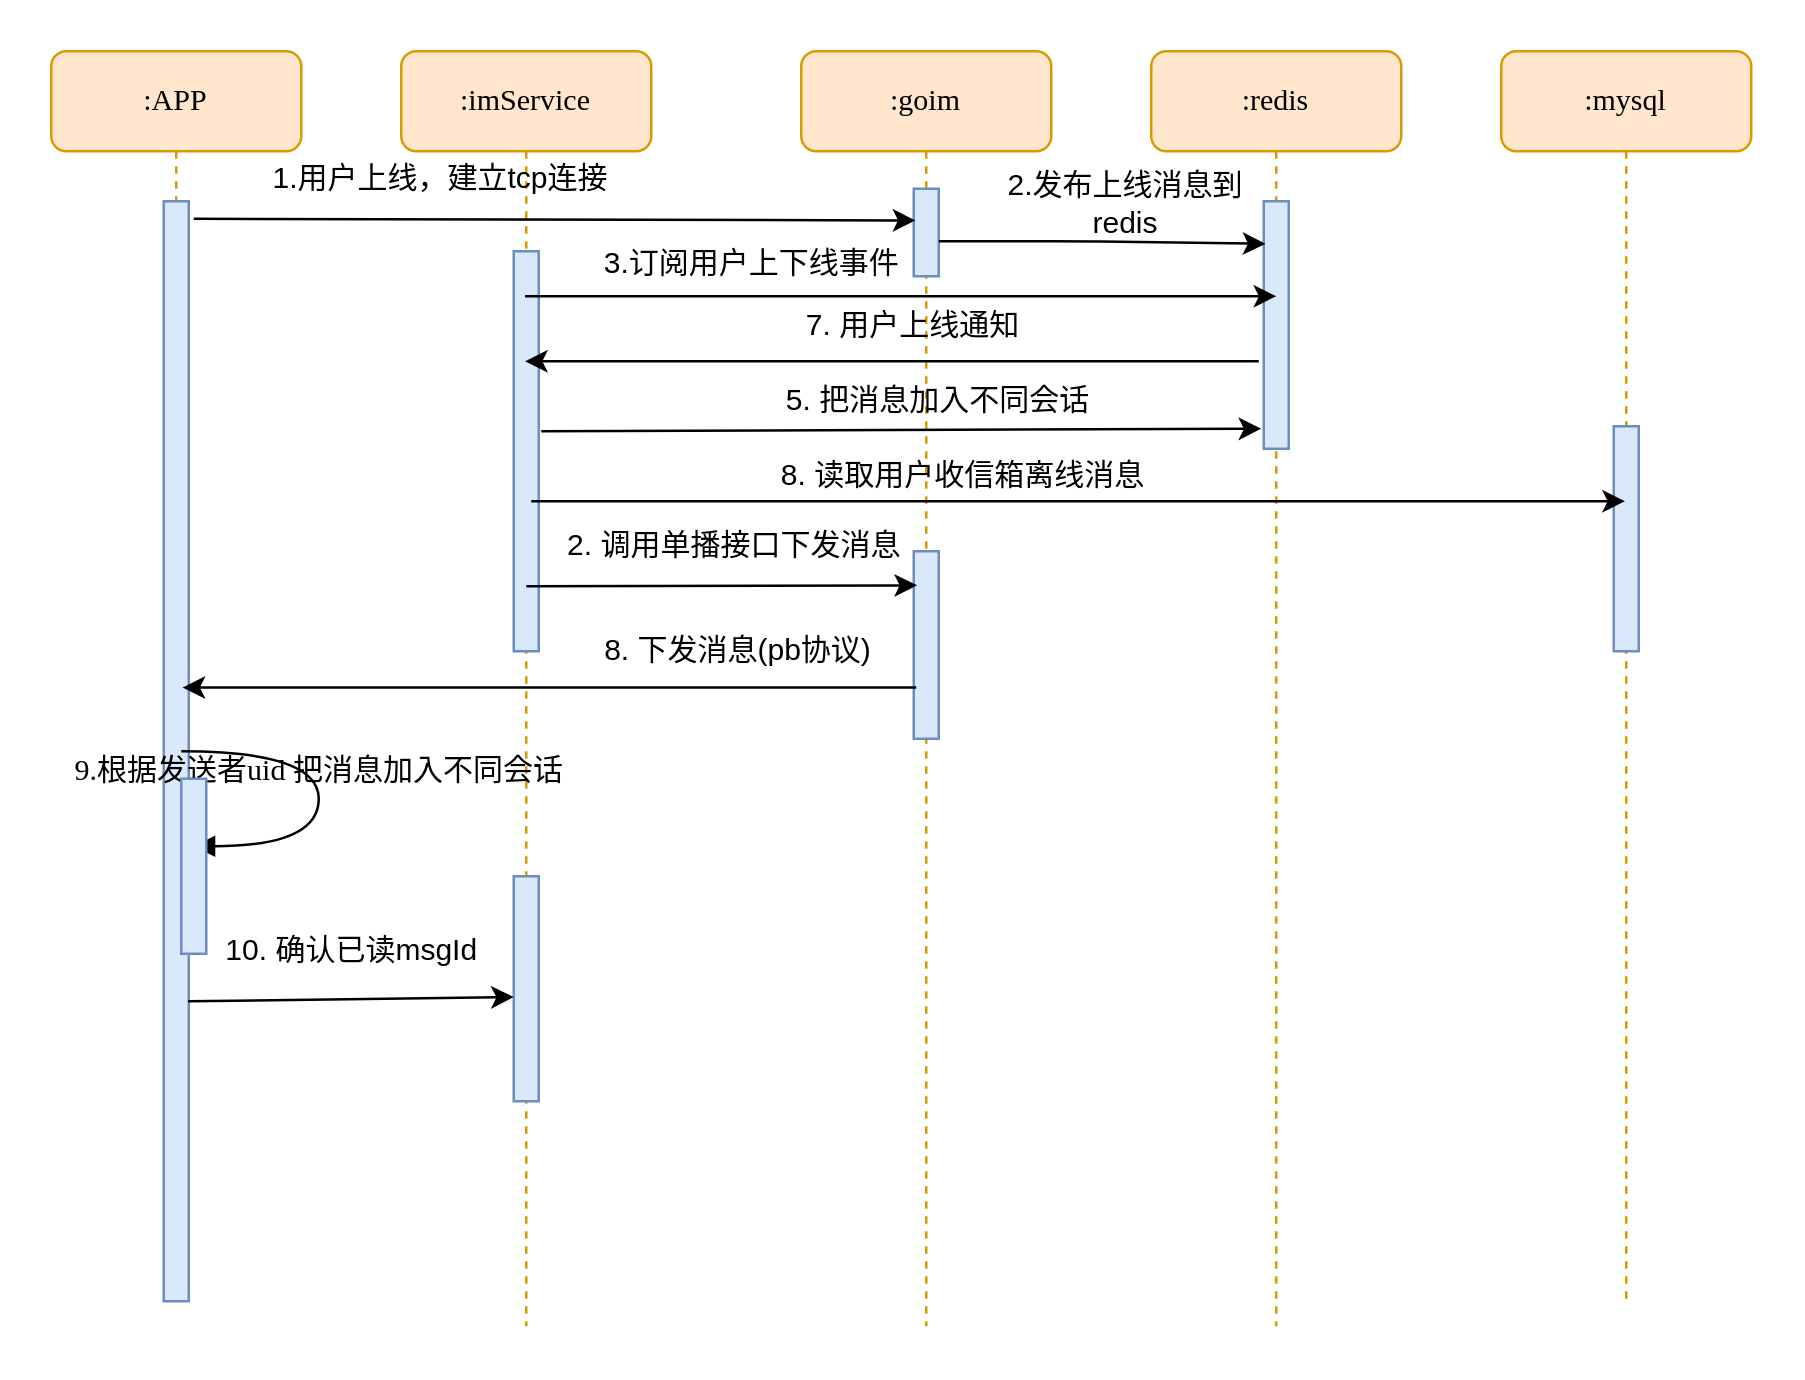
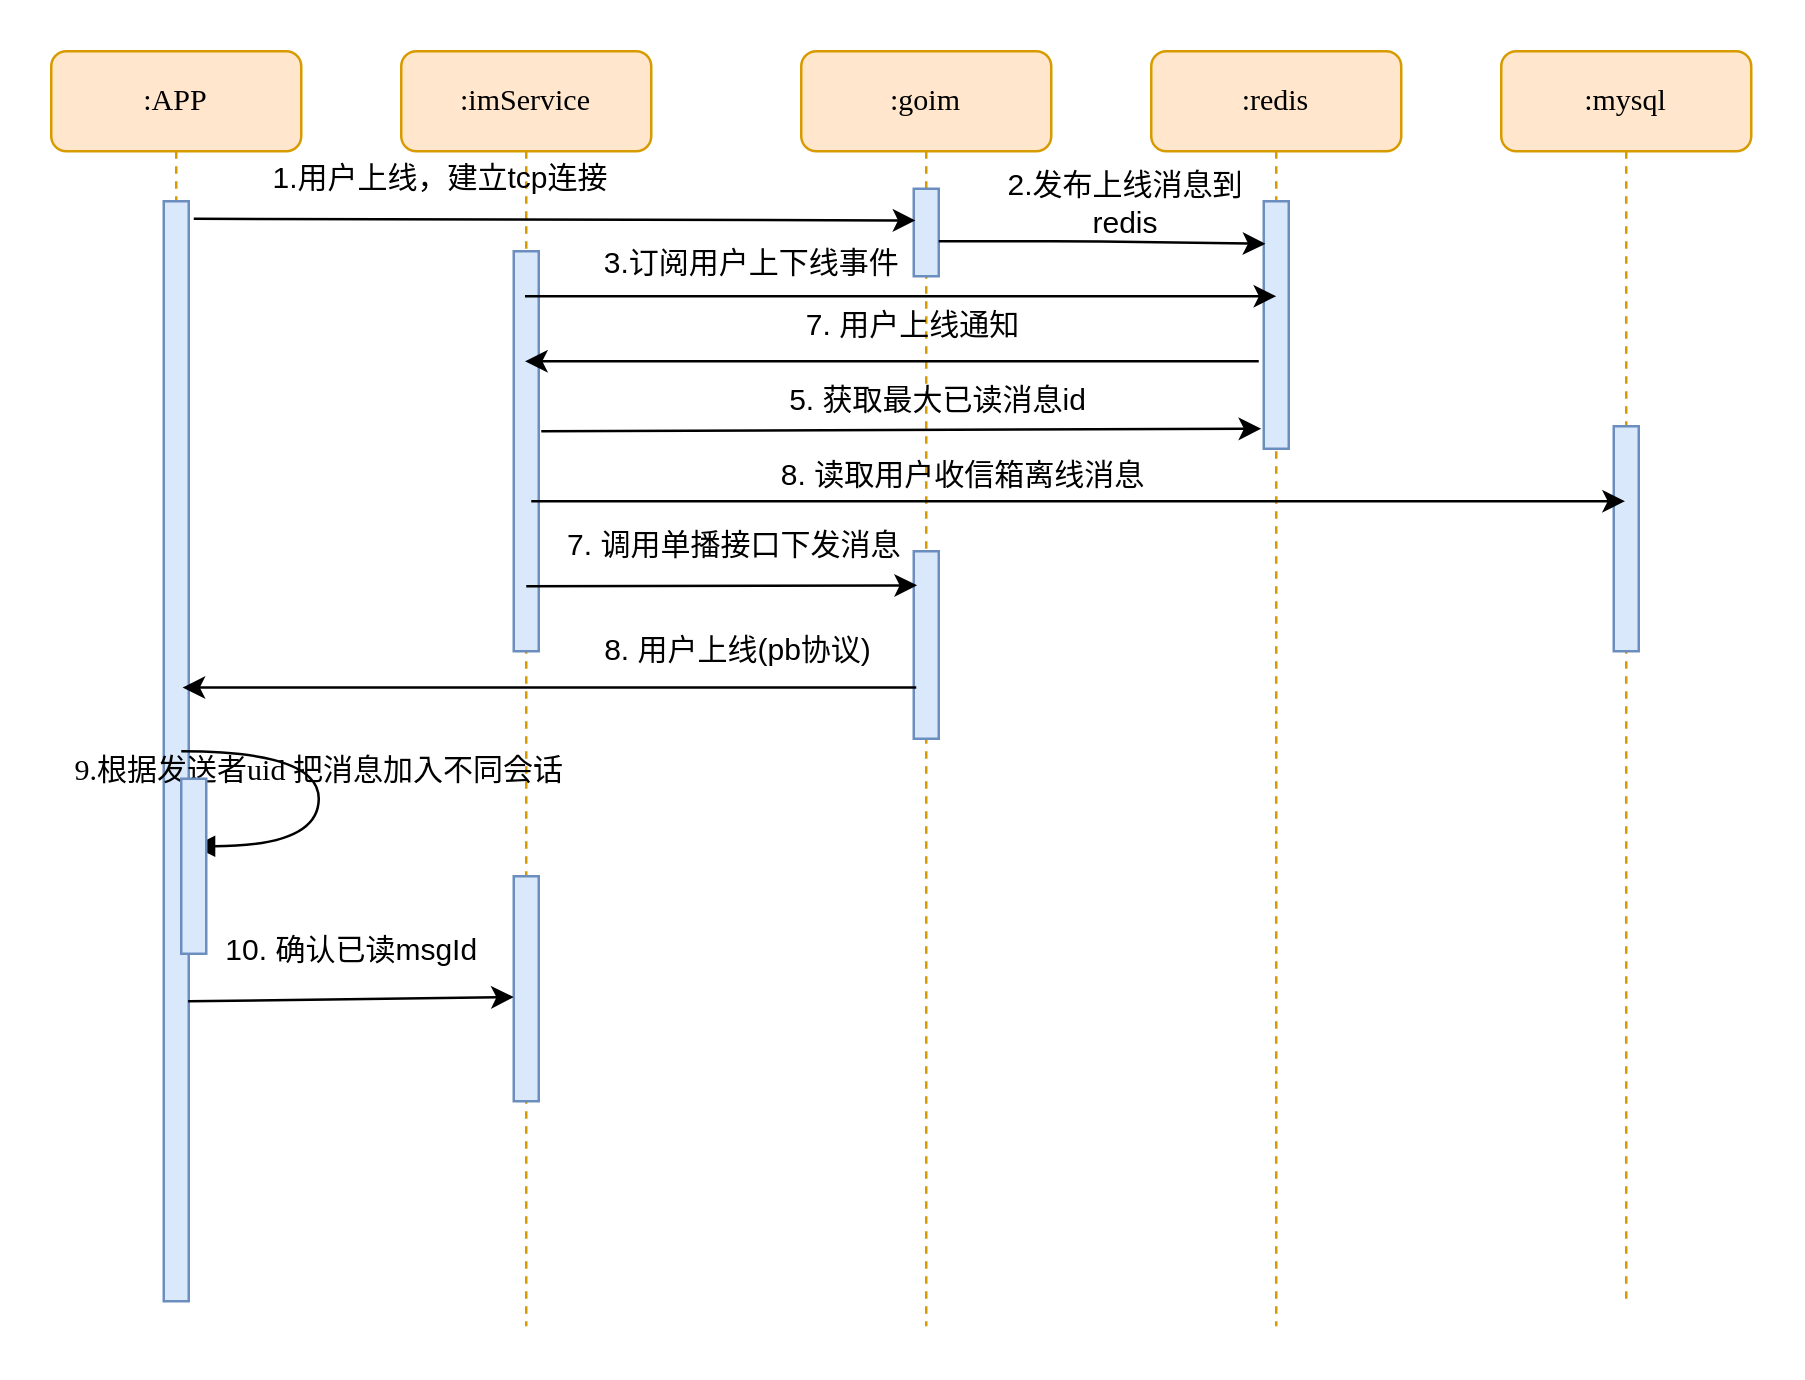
(939, 401) -> (939, 401)
(735, 546) -> (735, 546)
(739, 651) -> (739, 651)
